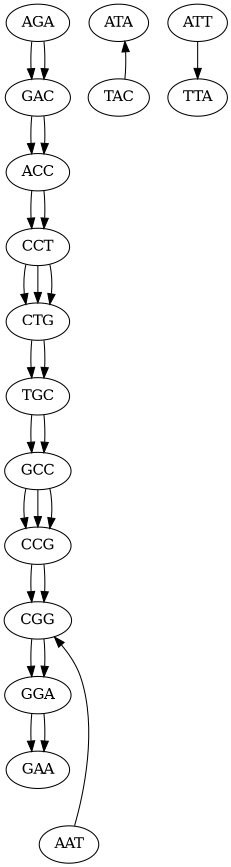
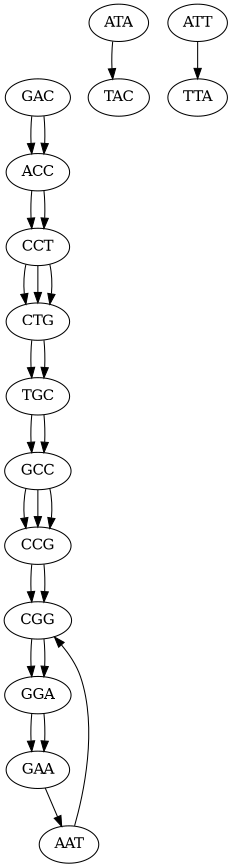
(38, 23) -> none
(126, 66) -> (112, 55)
none -> (51, 802)
